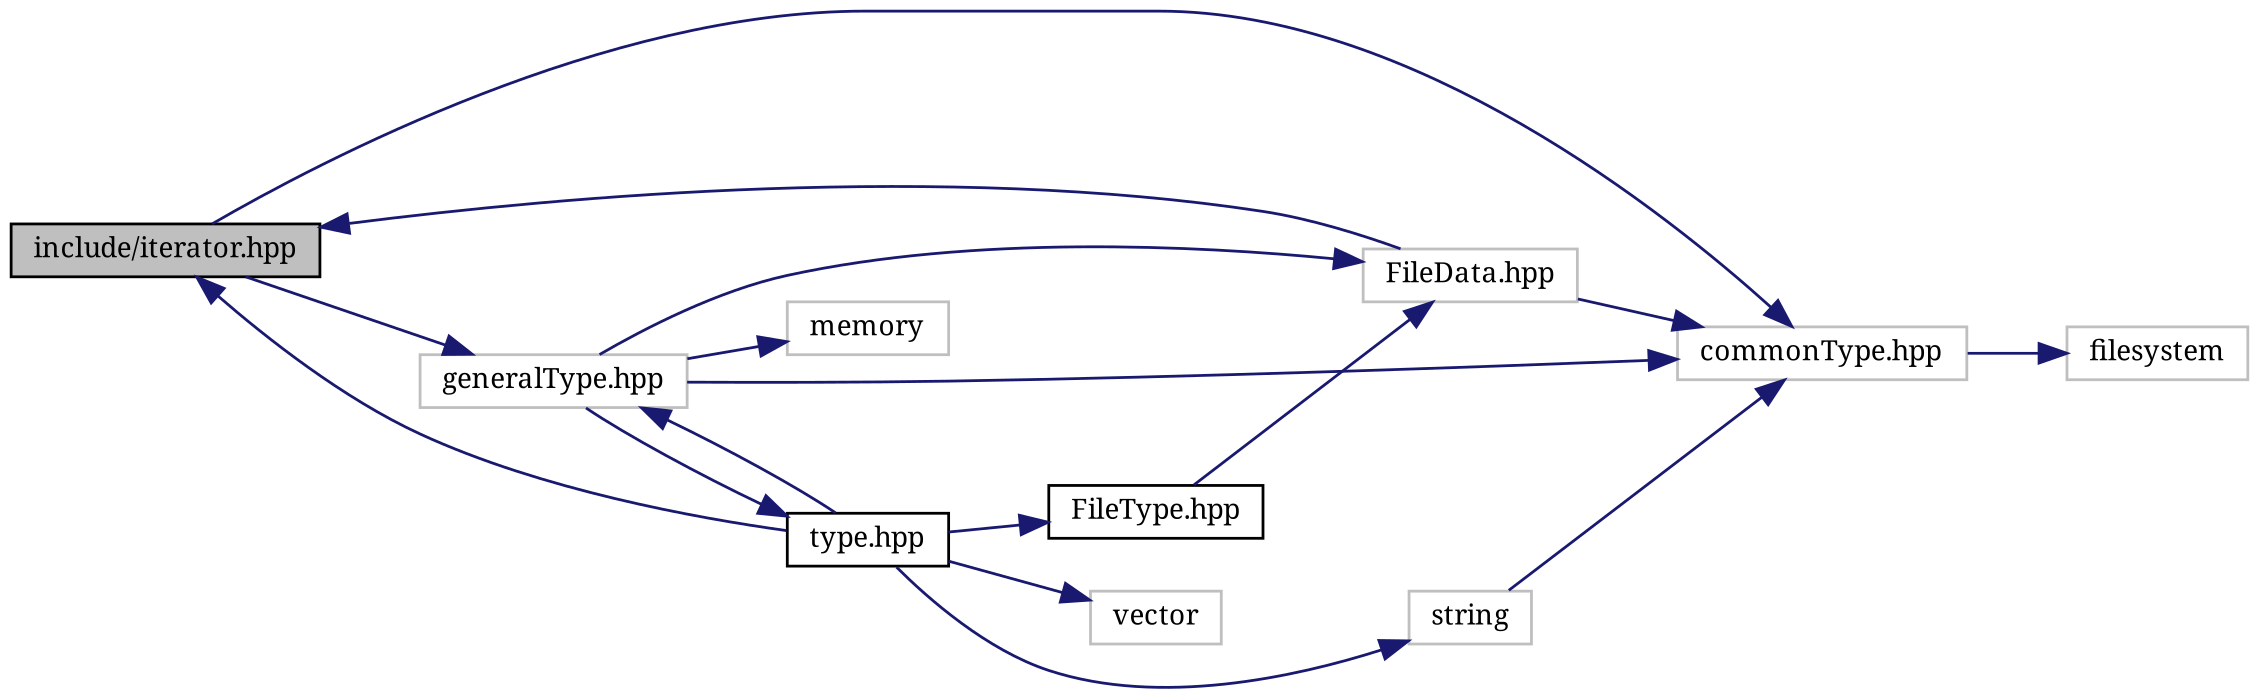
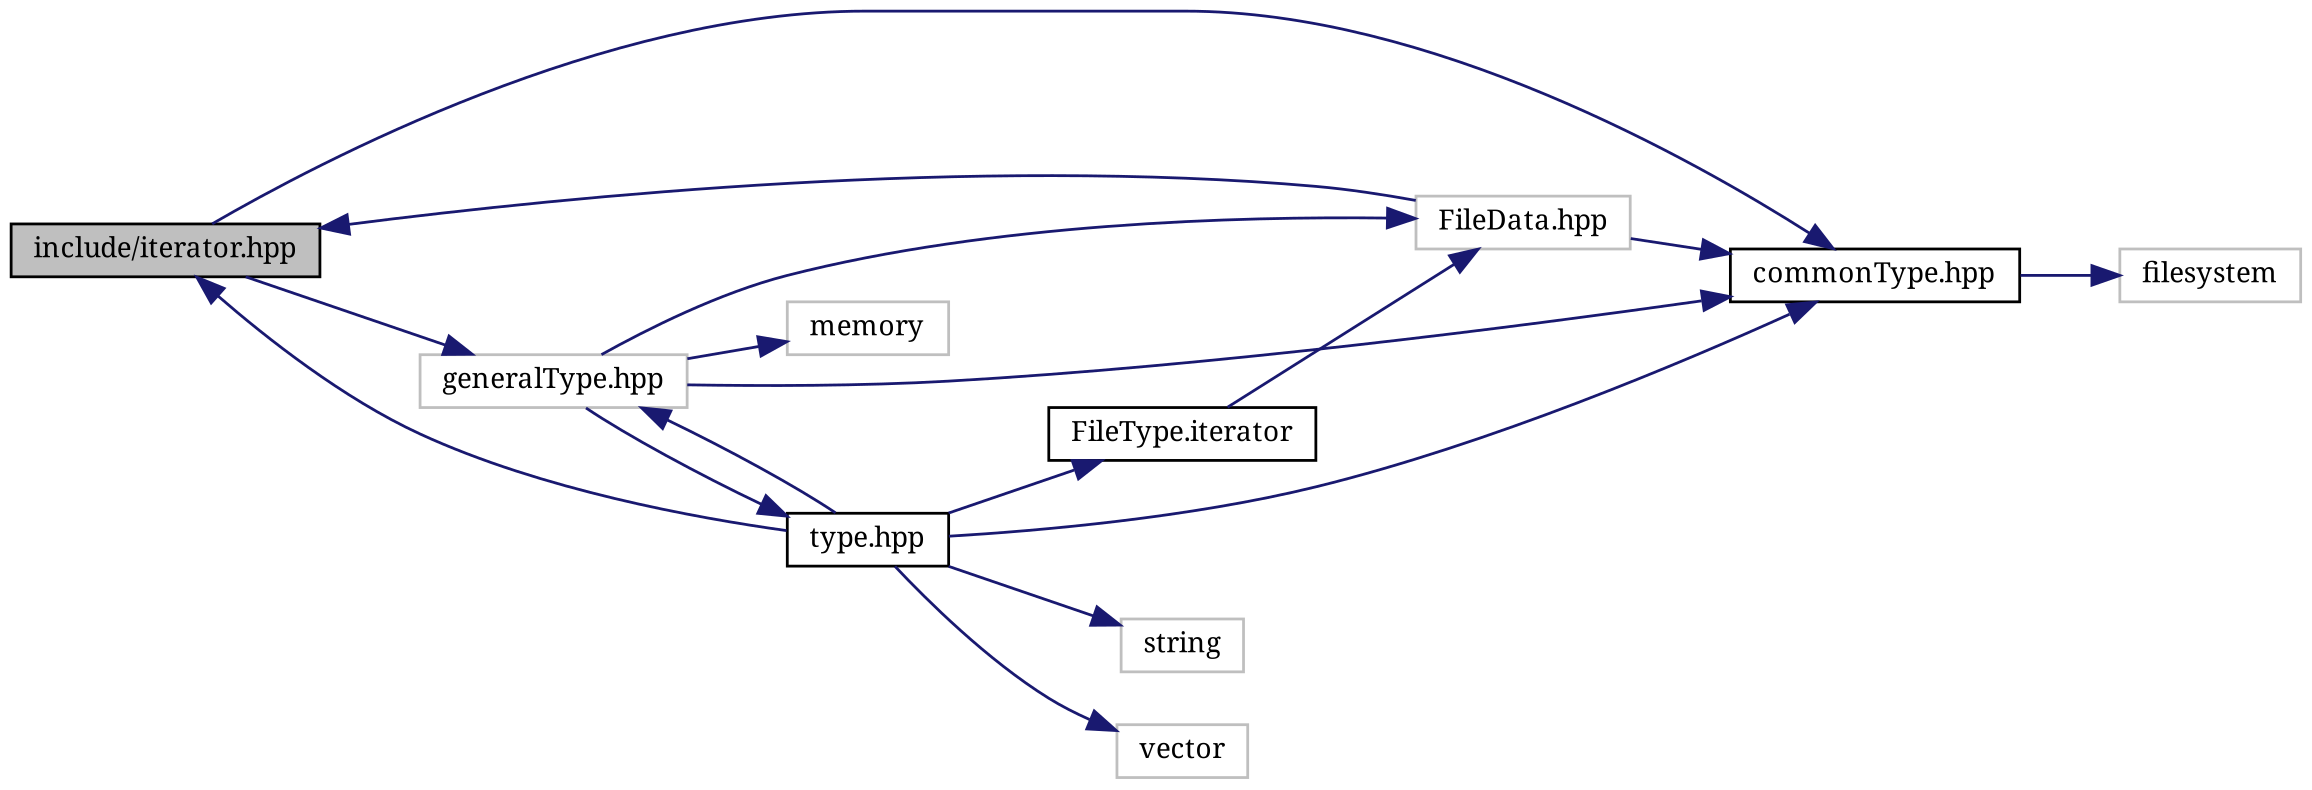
(1822, 353) -> (1875, 275)
(1635, 494) -> (1381, 469)
(1156, 512) -> (1182, 434)
